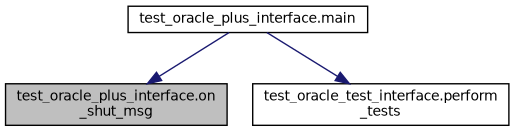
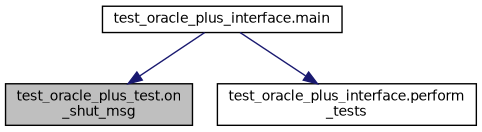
(116, 105) -> (99, 105)
(381, 105) -> (347, 105)
